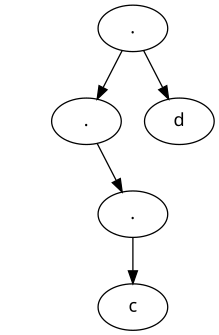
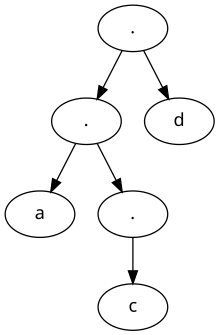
none -> (40, 214)
